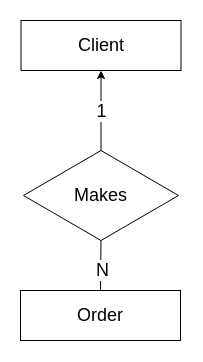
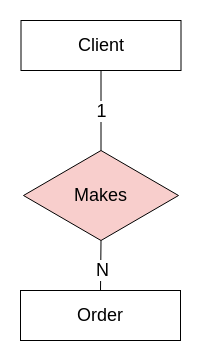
(101, 79) -> (101, 77)
(101, 196) -> (101, 196)
